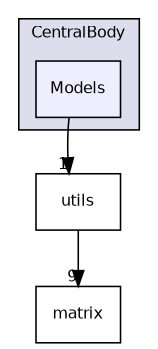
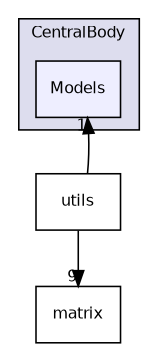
(68, 140) -> (89, 154)
